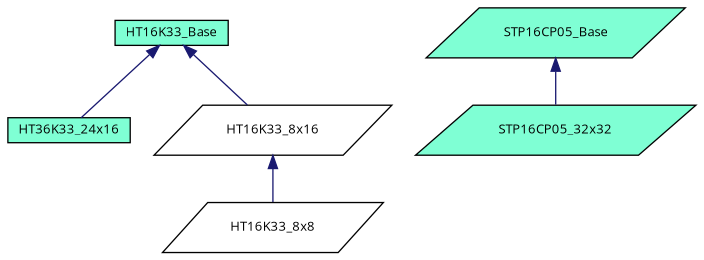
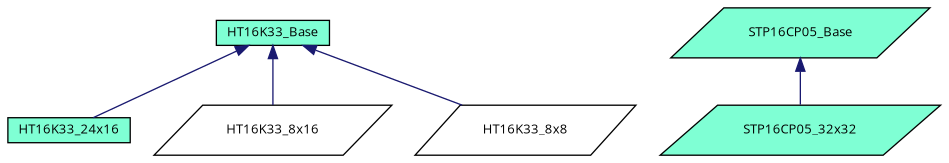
(69, 130) -> (69, 130)
(273, 185) -> (389, 78)
